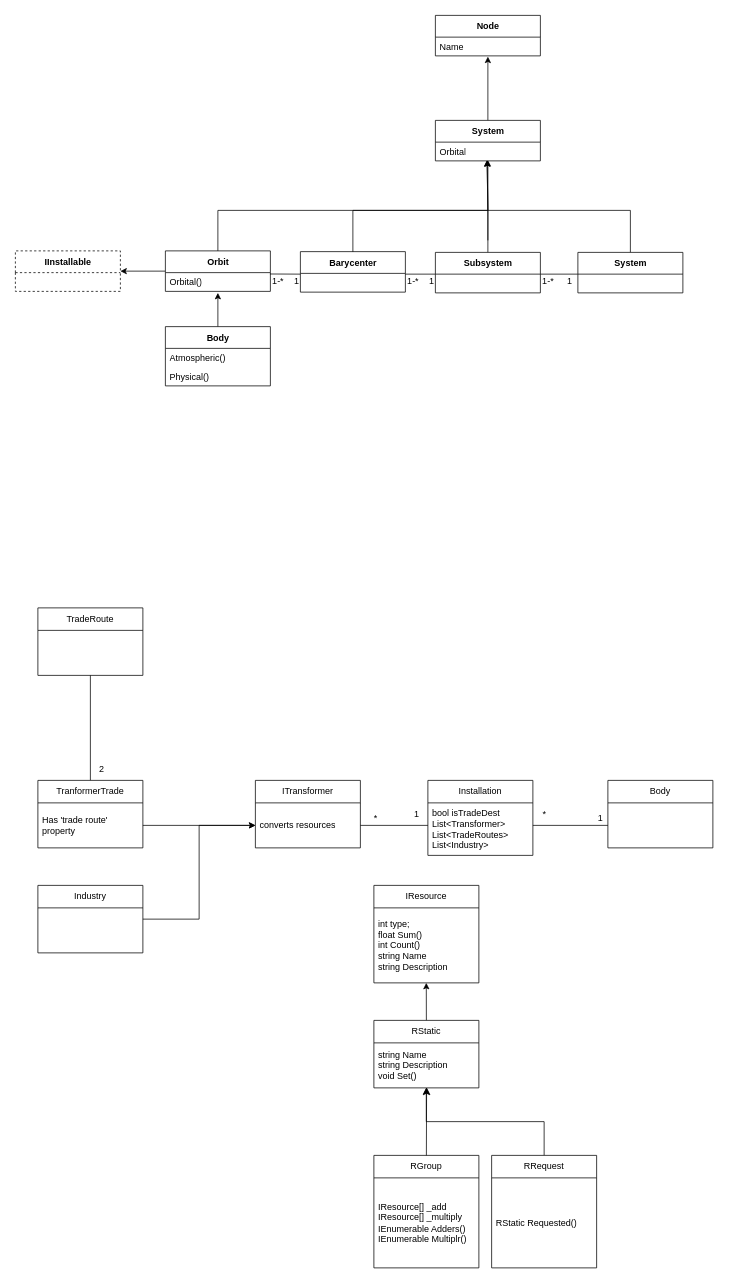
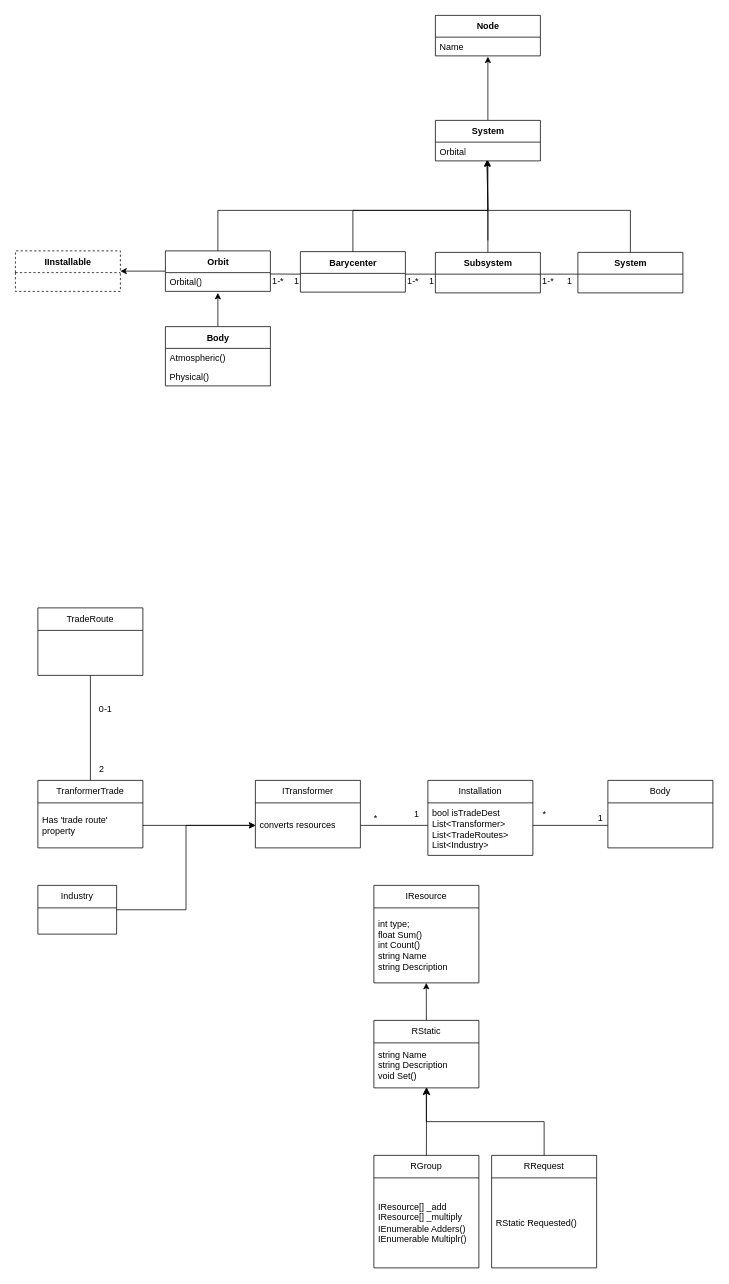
none -> (105, 709)
(90, 919) -> (77, 910)
